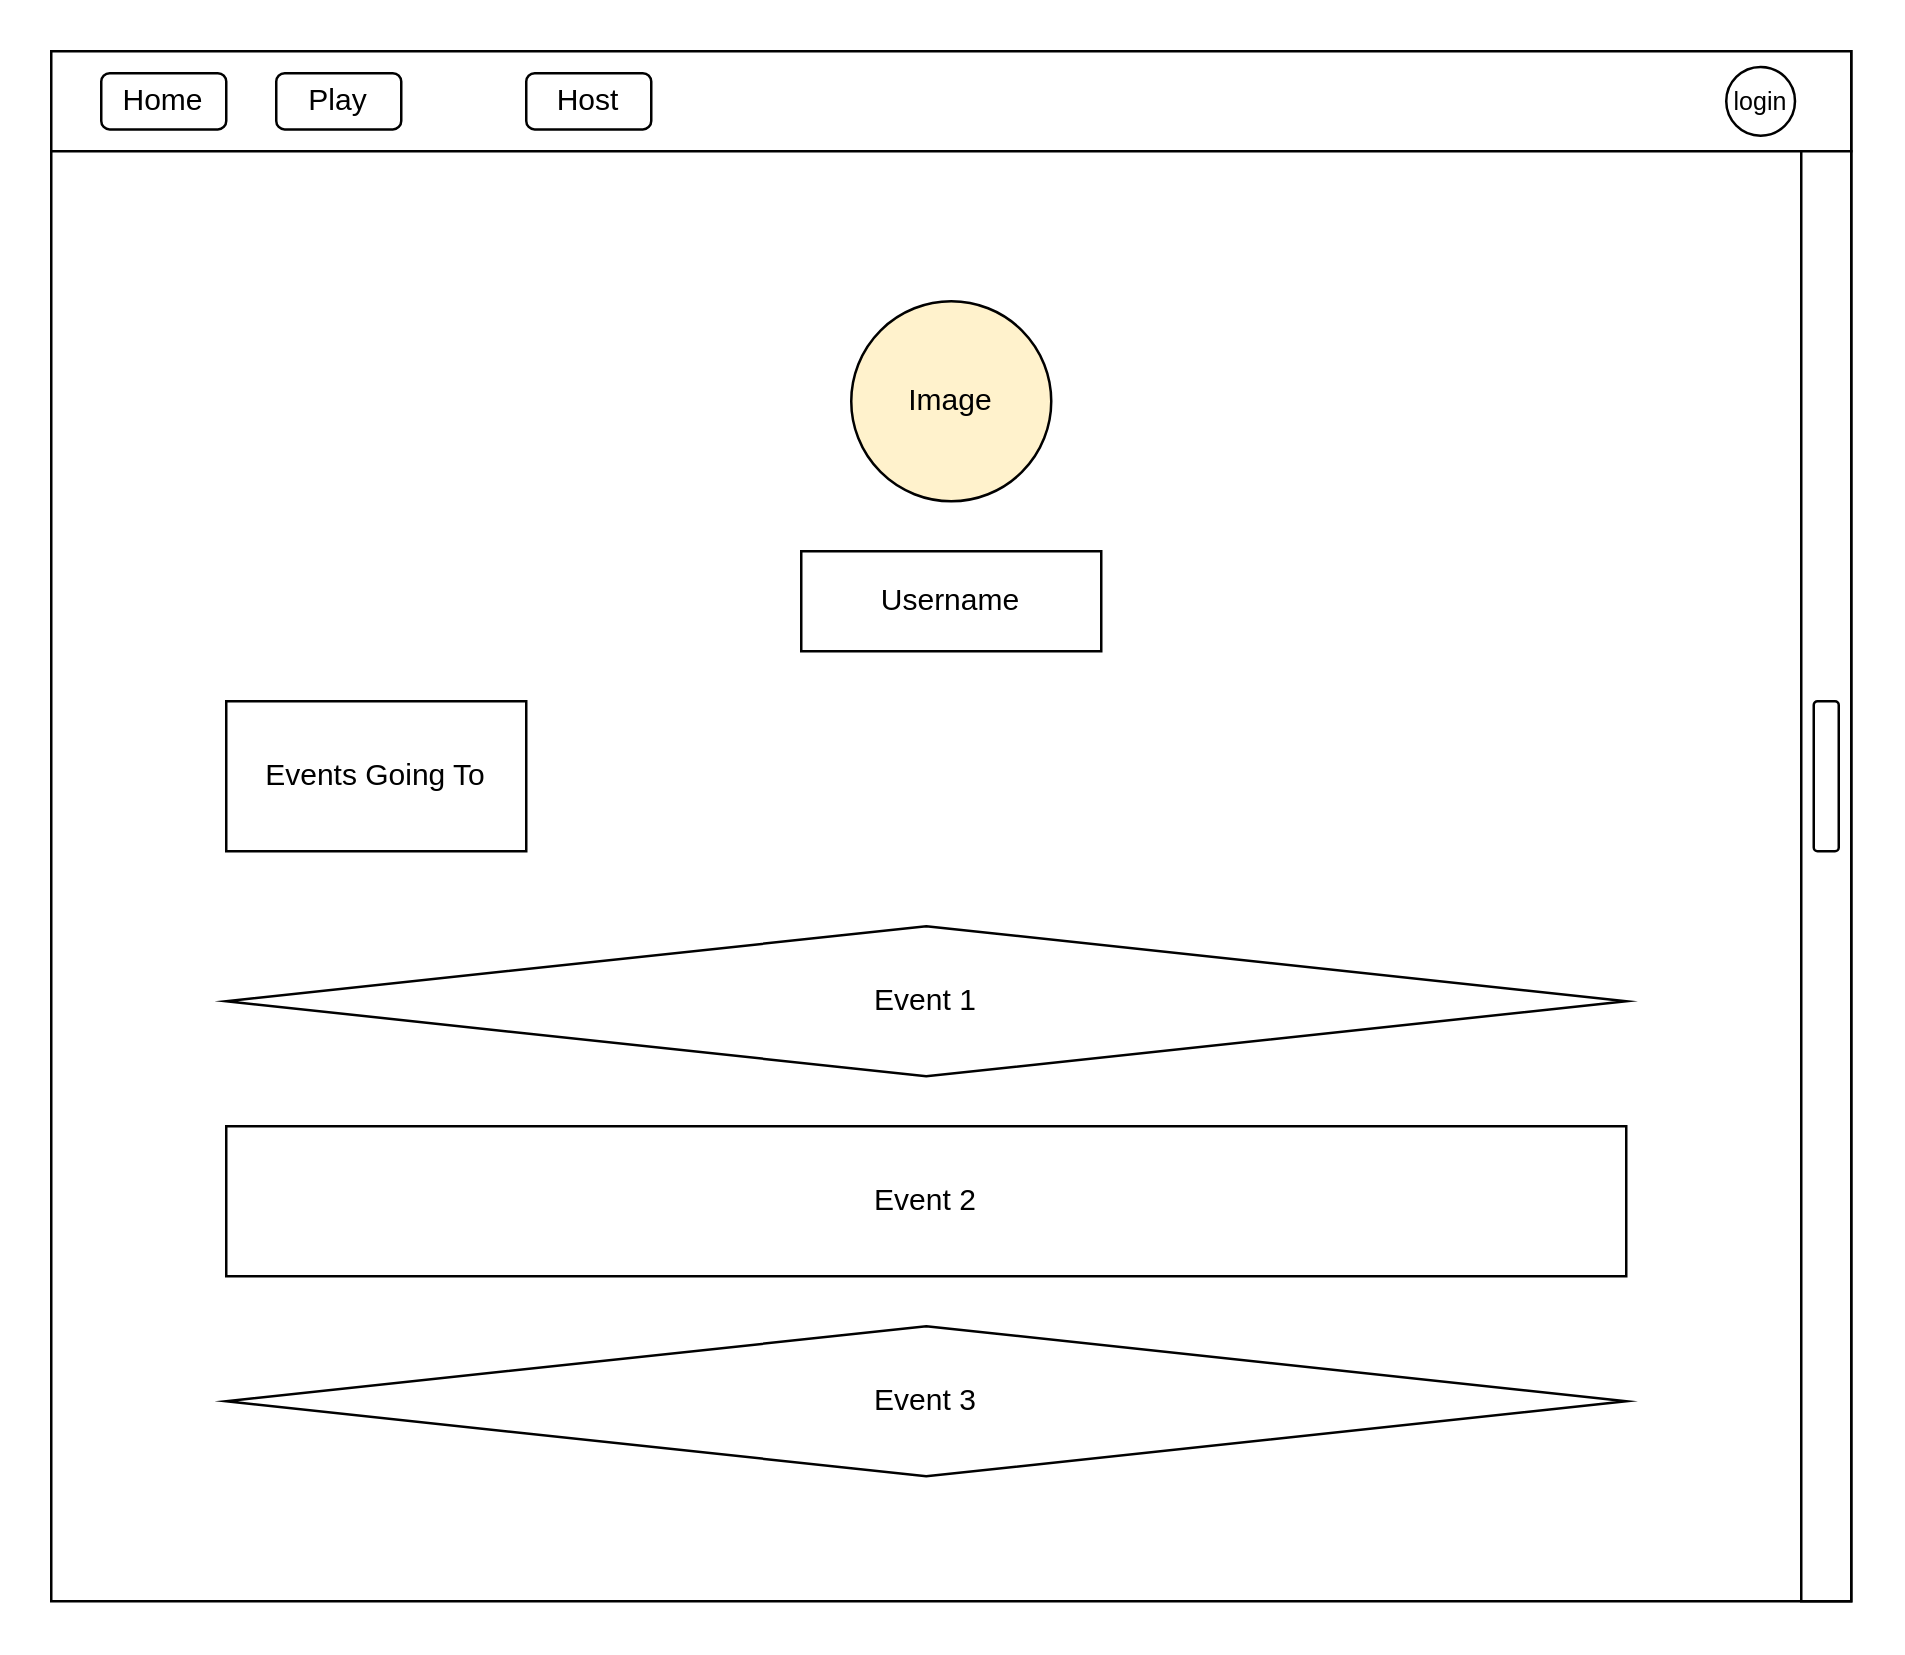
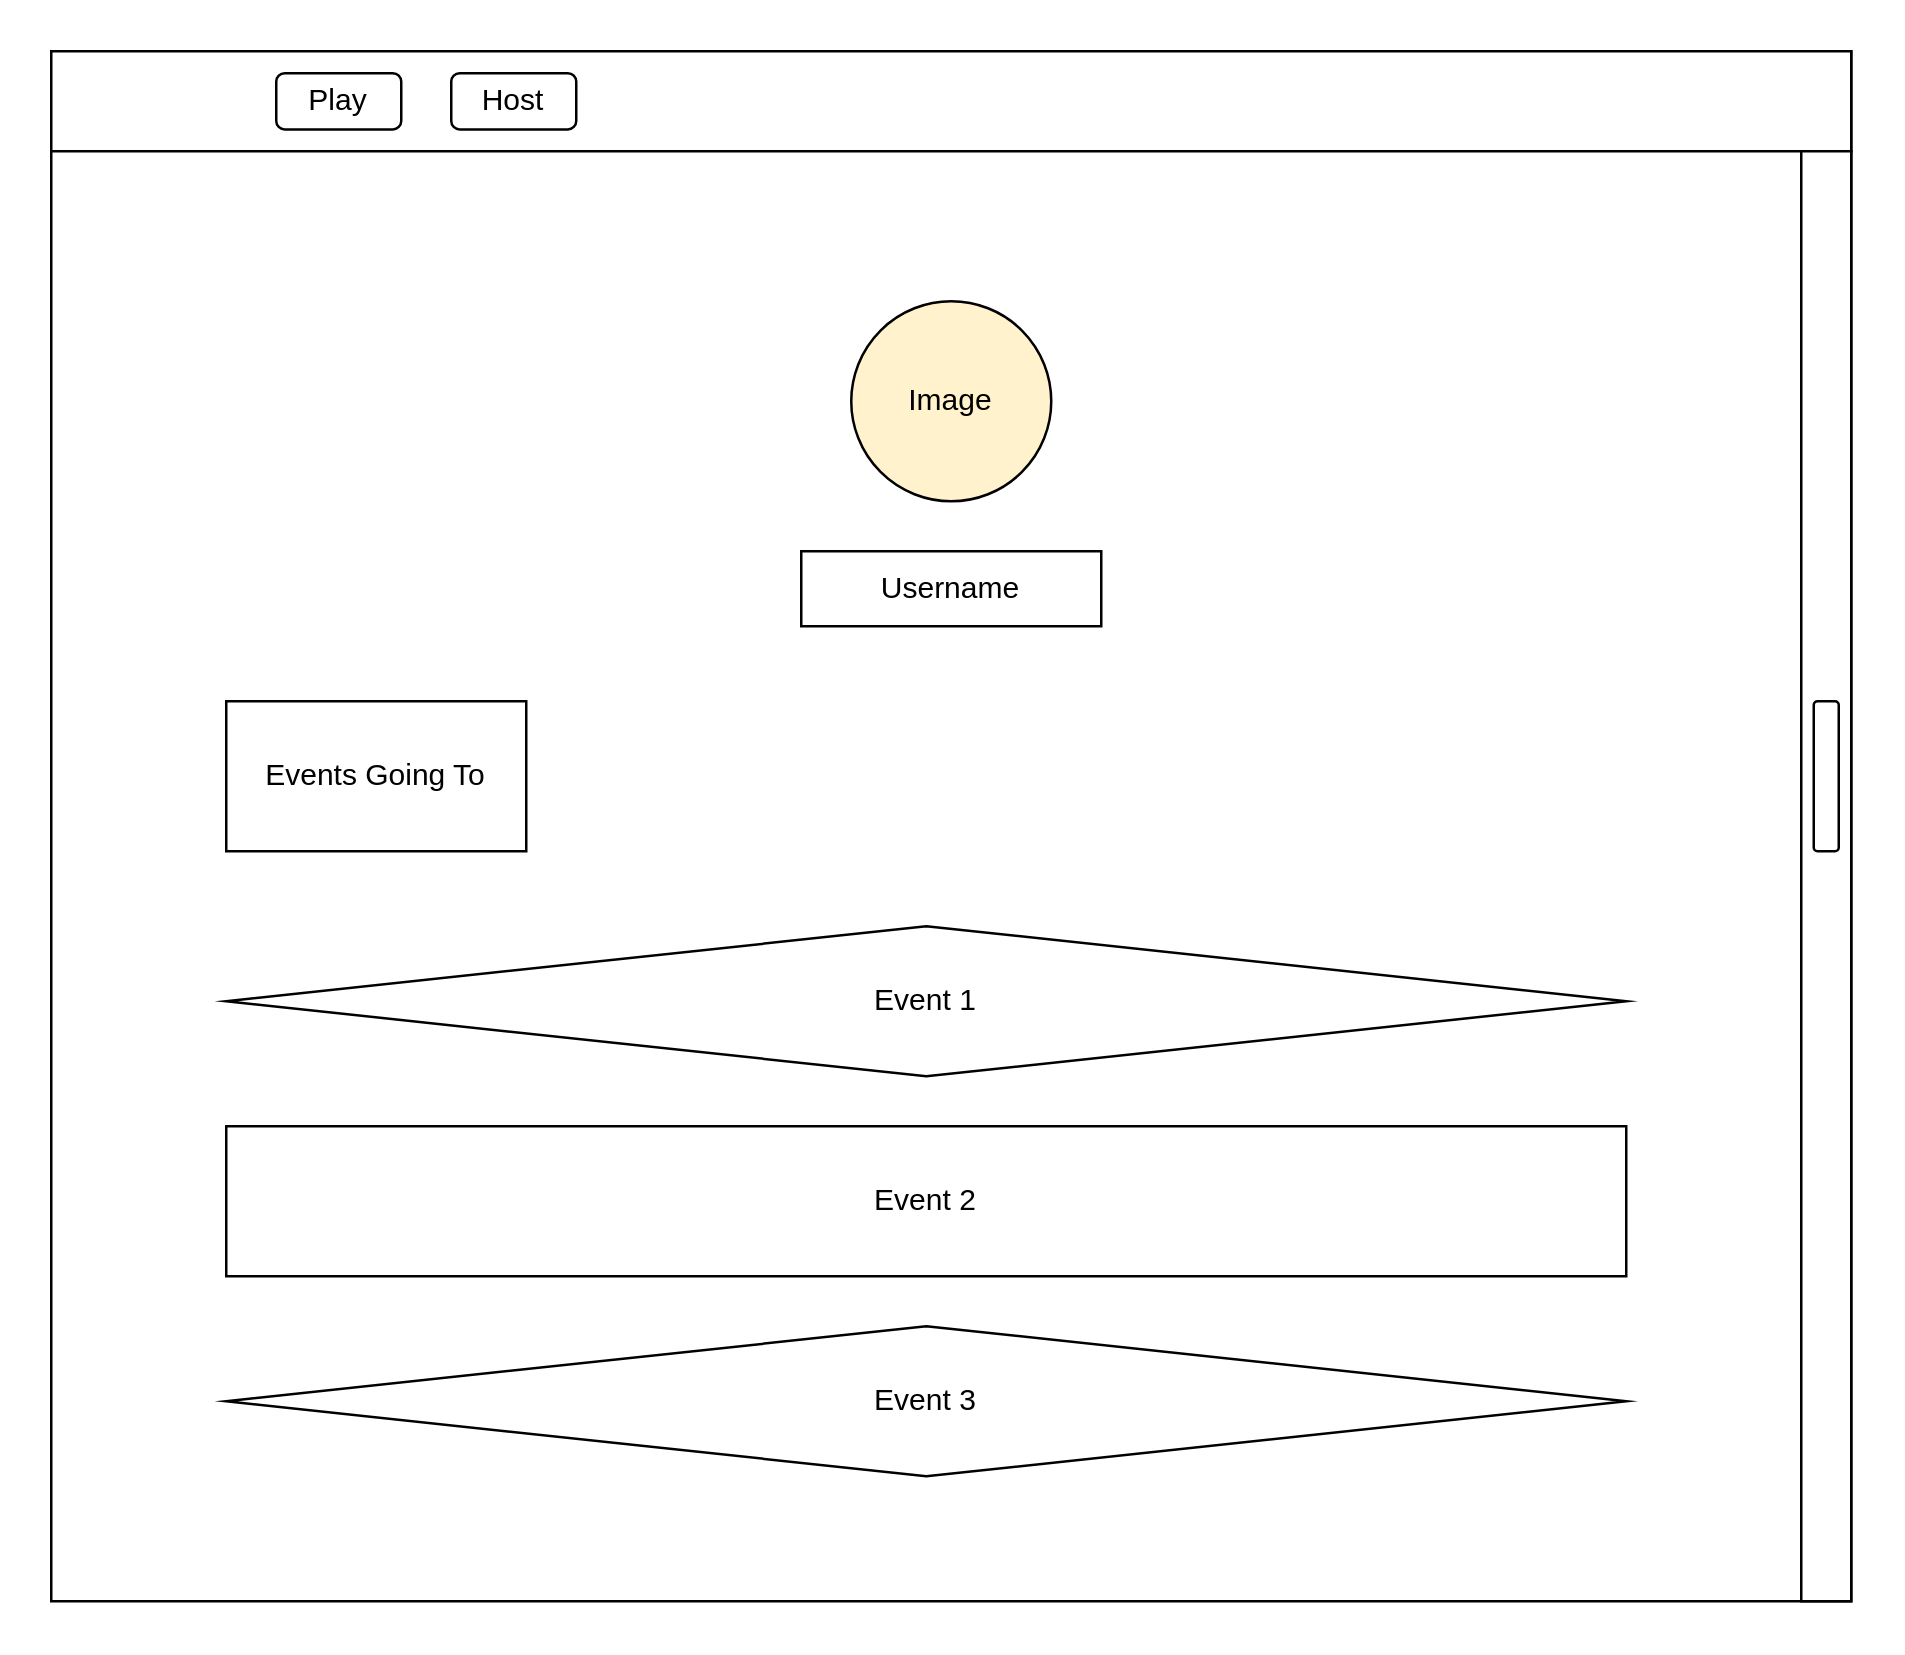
(164, 101) -> none
(589, 101) -> (514, 101)
(1761, 101) -> none
(951, 601) -> (951, 589)
